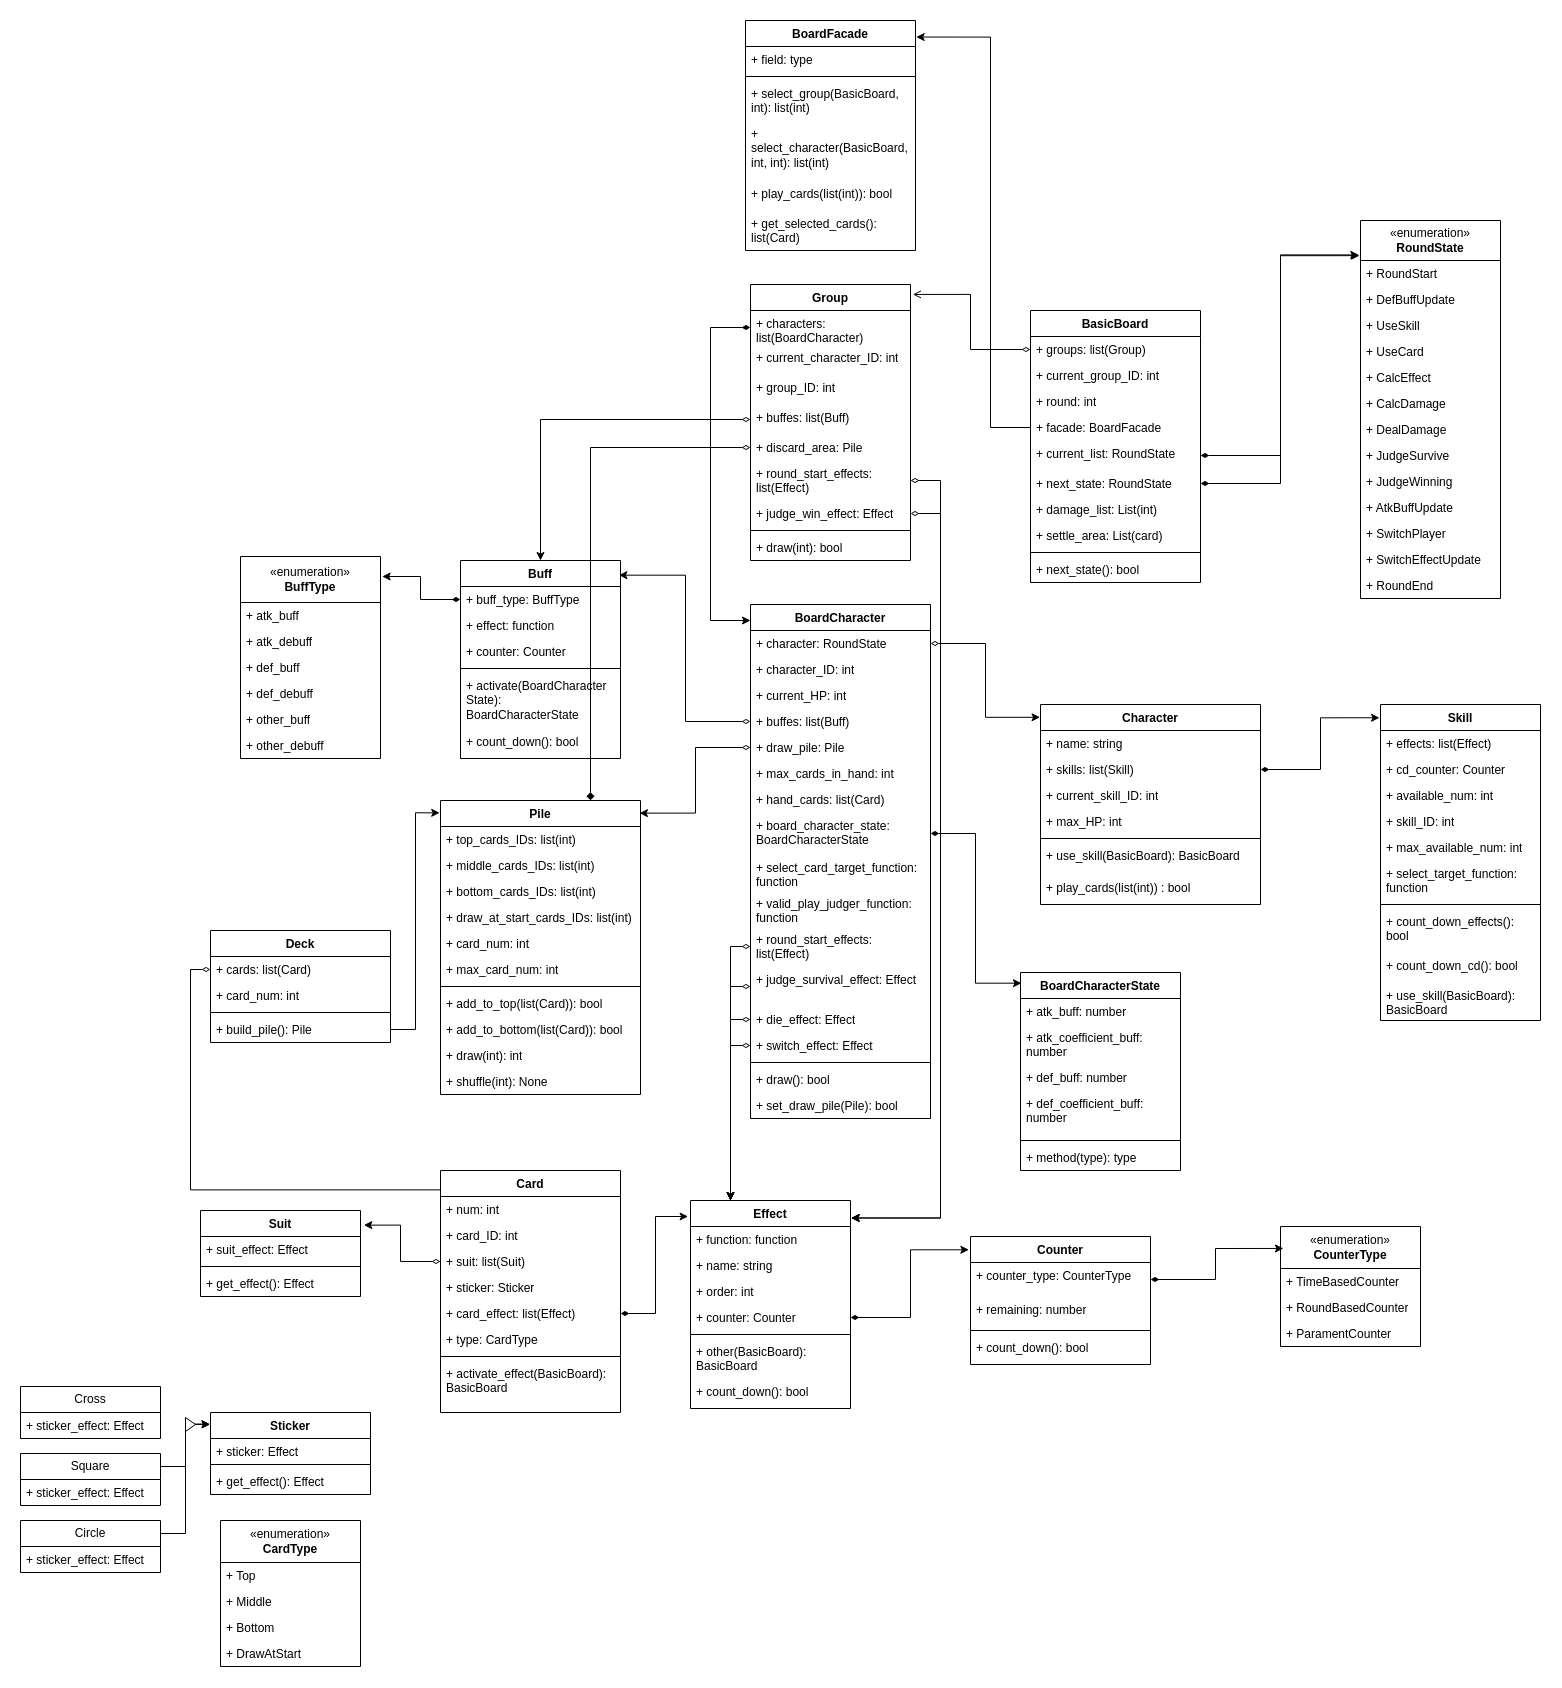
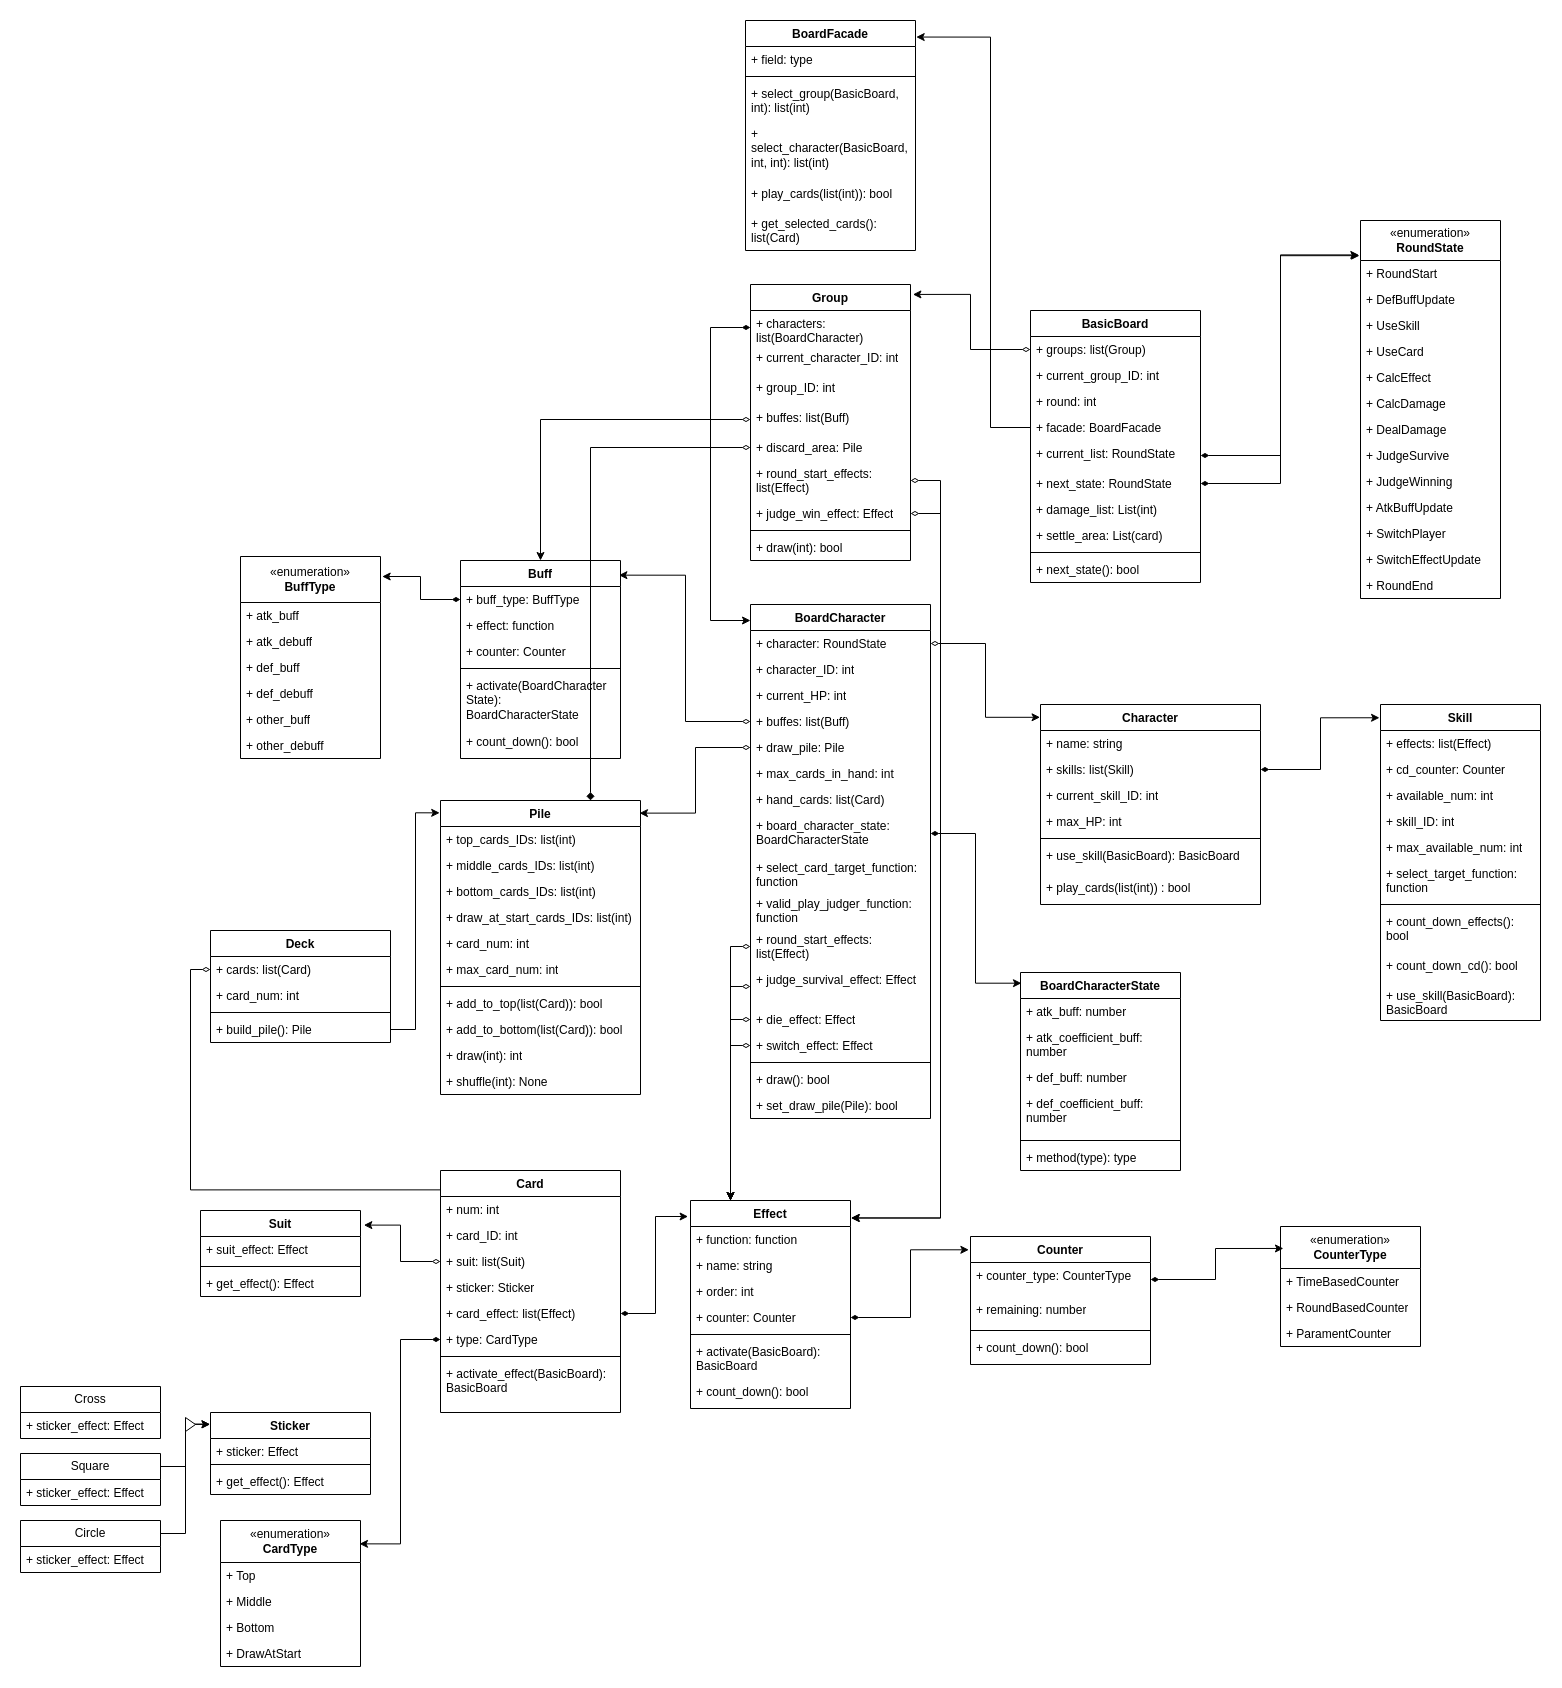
(919, 294) -> (921, 294)
(772, 1360) -> (772, 1360)
none -> (401, 1443)
